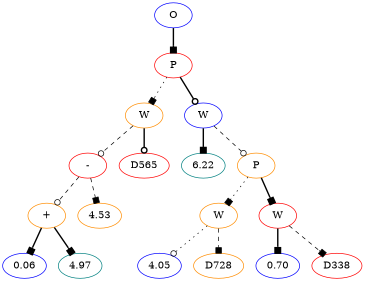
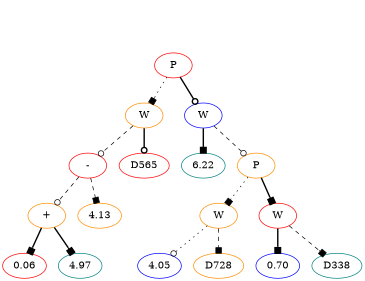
(173, 15) -> none
(100, 216) -> (100, 216)
(24, 266) -> (24, 266)
(337, 266) -> (337, 266)
